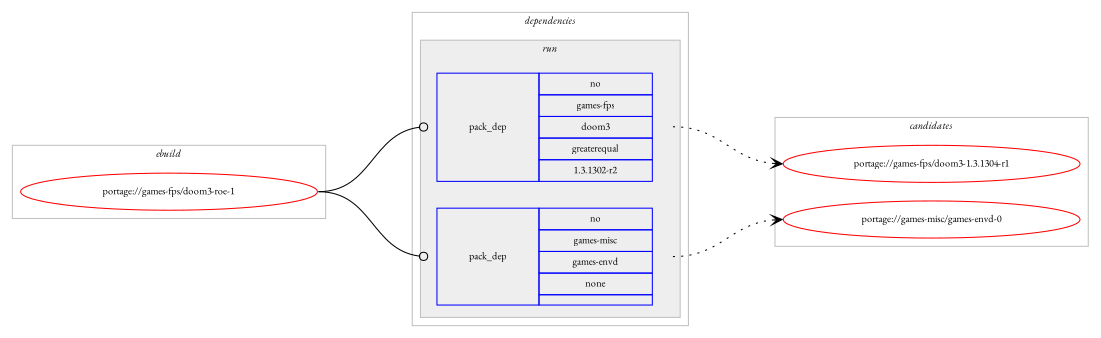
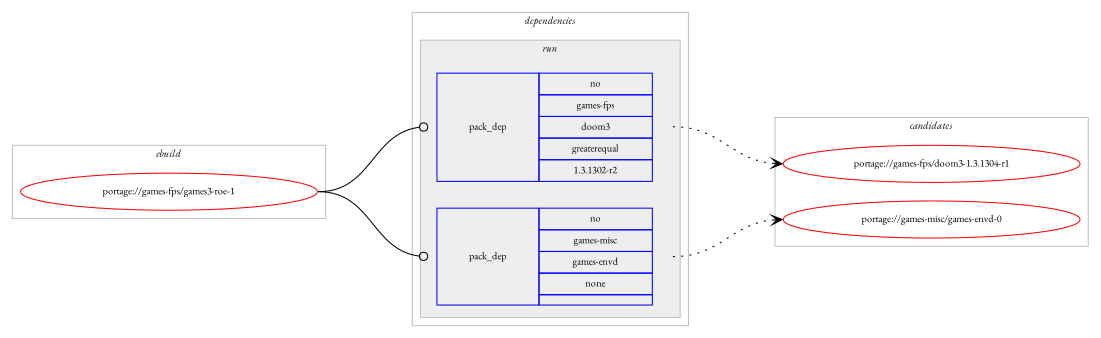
(169, 192) -> (169, 192)
